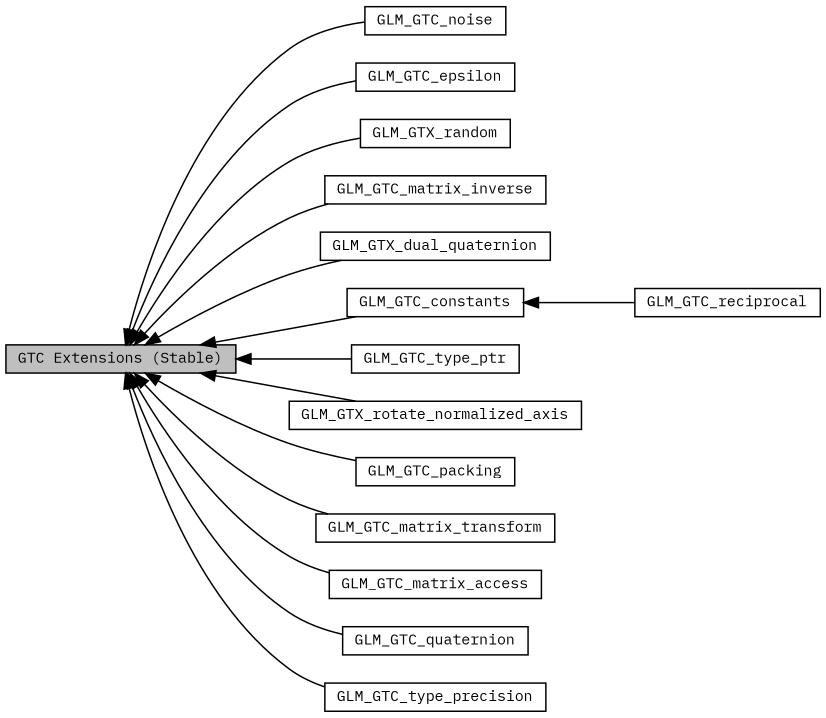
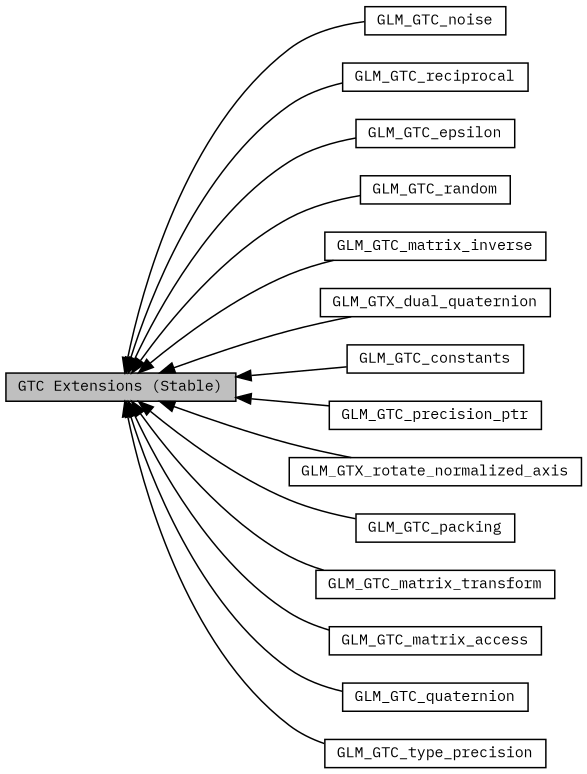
(435, 134) -> (435, 190)
(587, 303) -> (206, 195)
(435, 359) -> (435, 415)
